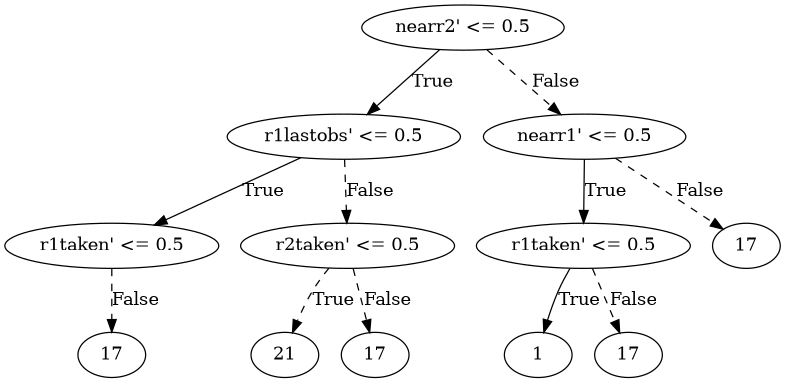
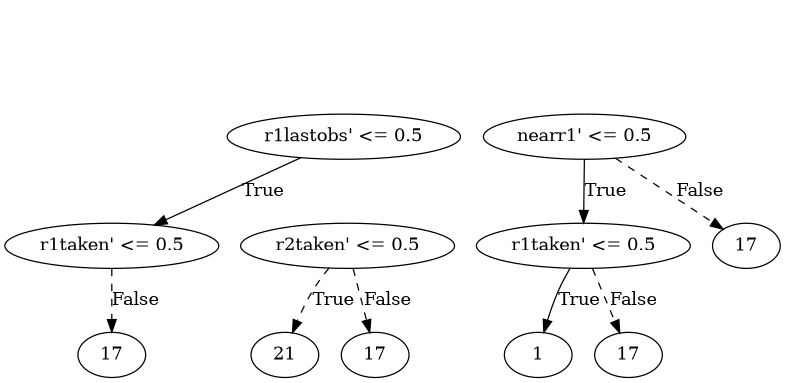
(463, 28) -> none
(345, 185) -> none
